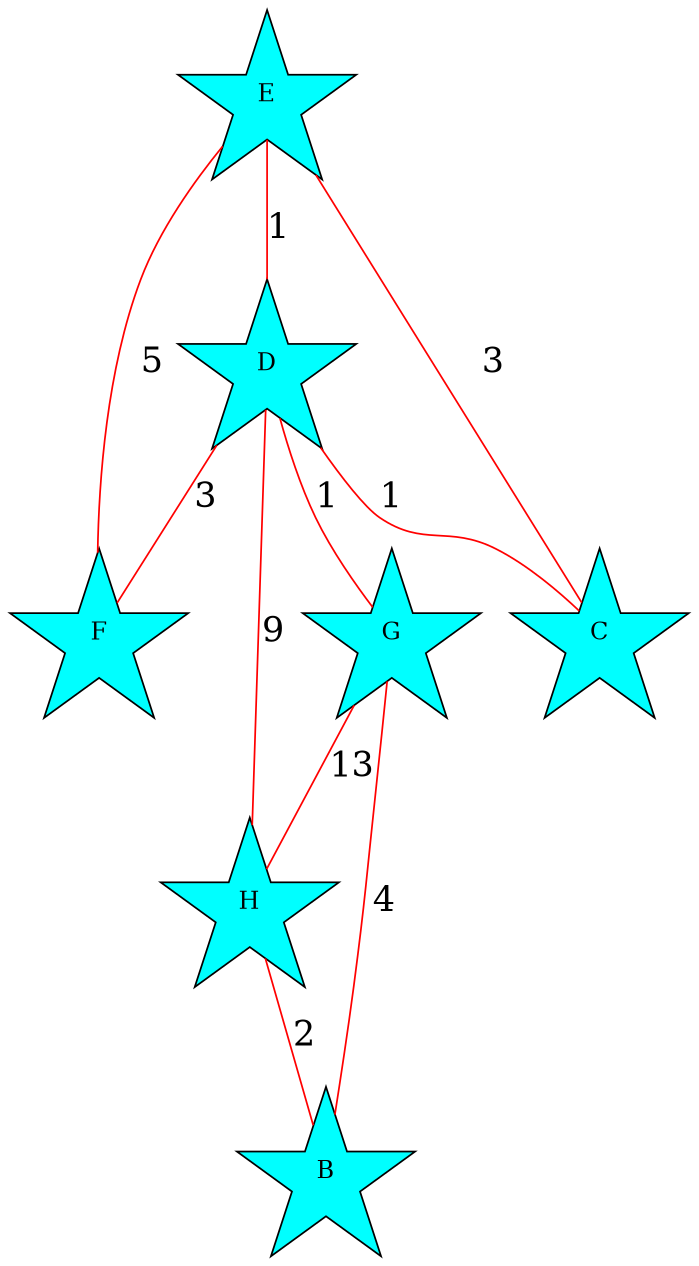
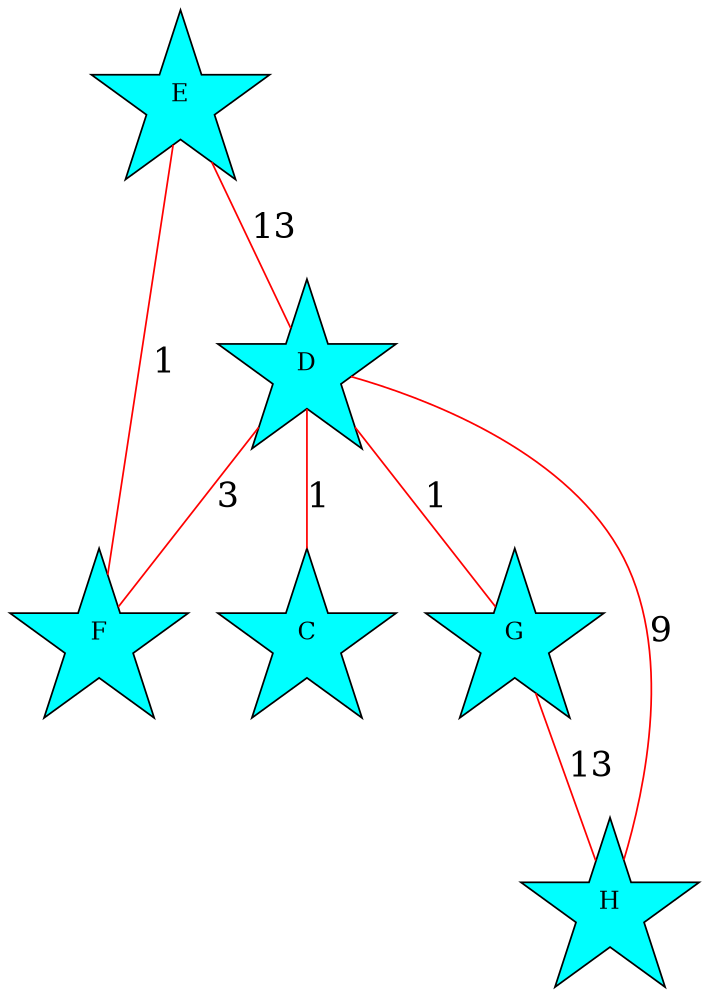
(278, 229) -> (274, 229)
(152, 364) -> (164, 364)
(449, 389) -> none
(326, 1172) -> none
